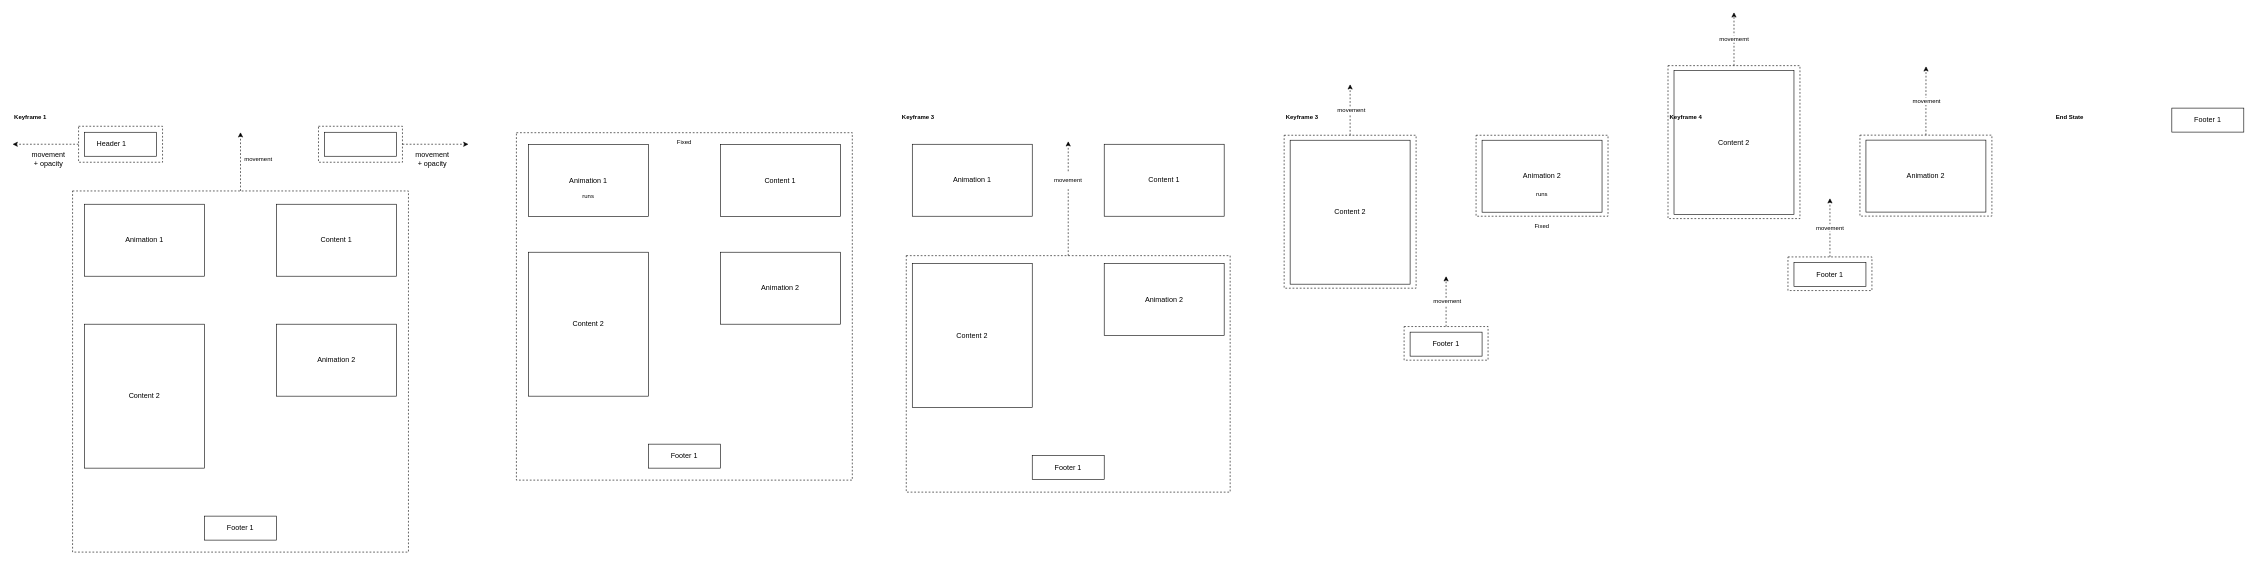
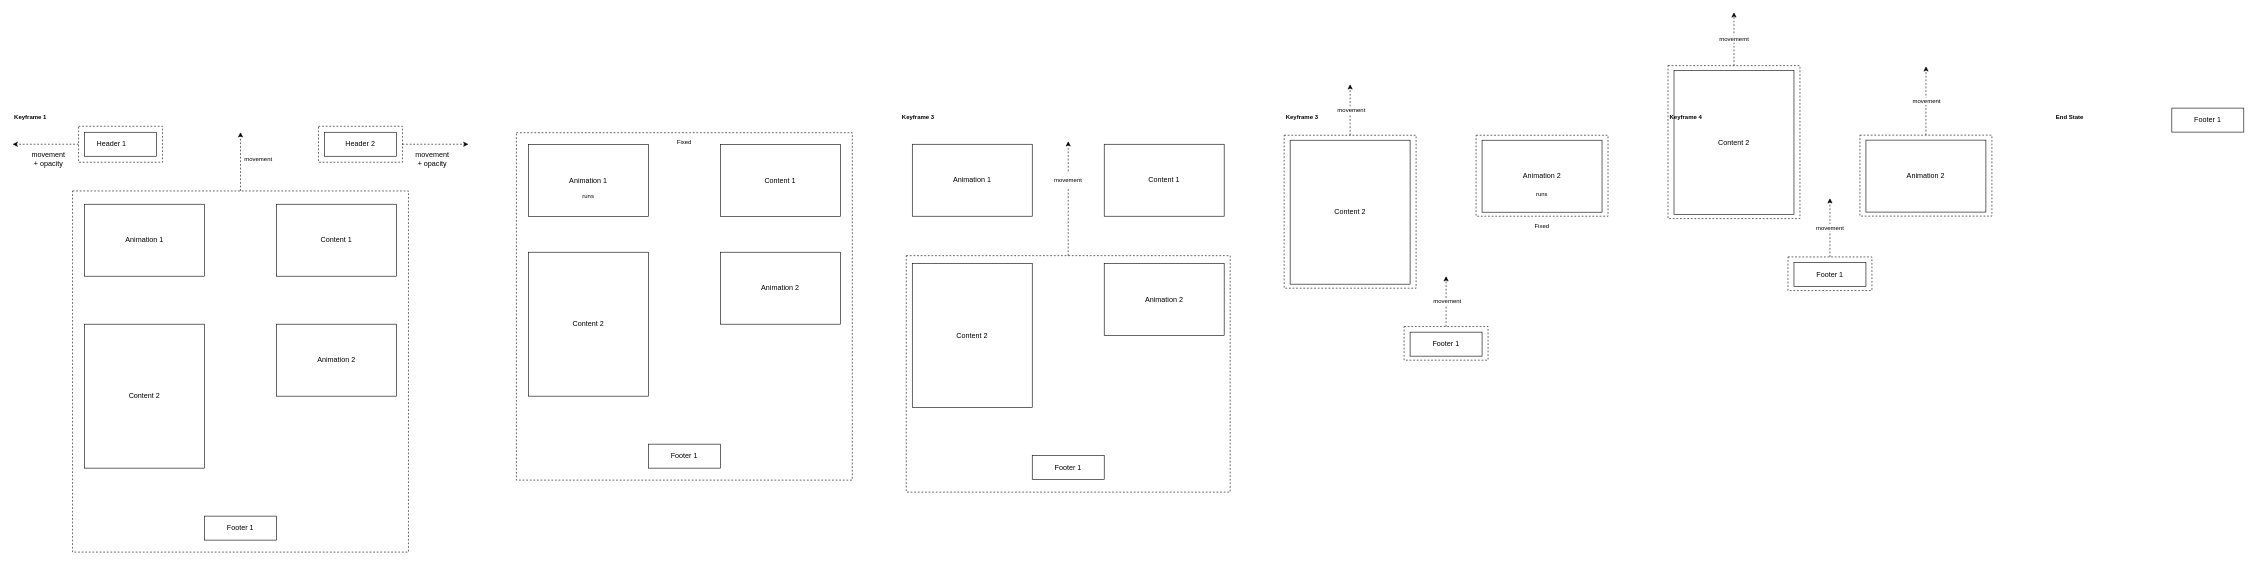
none -> (360, 144)
